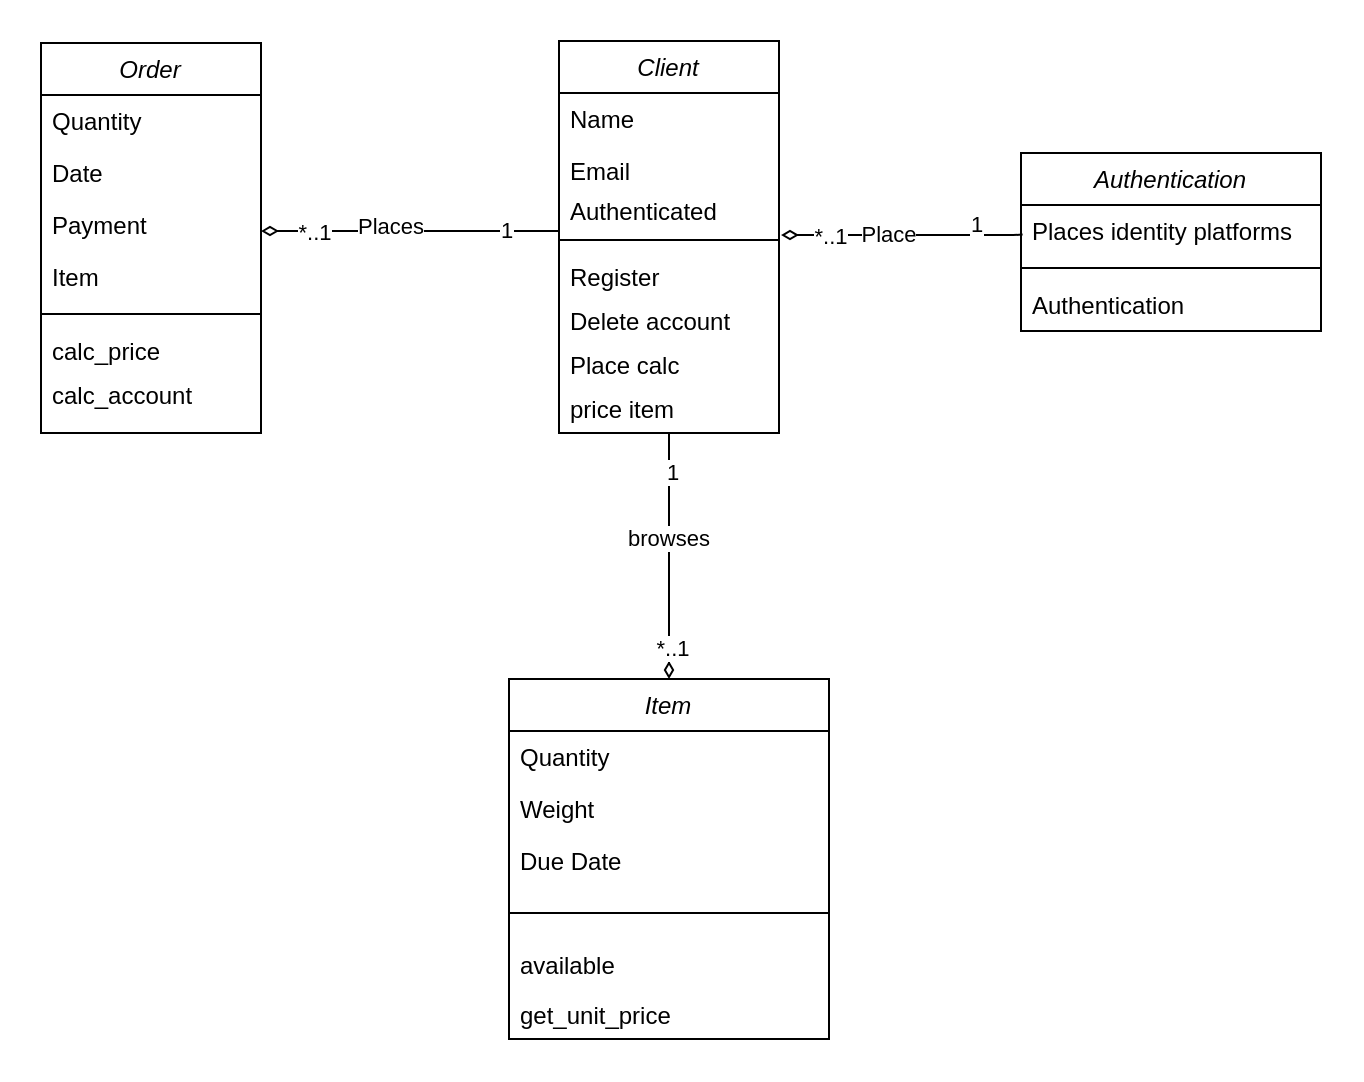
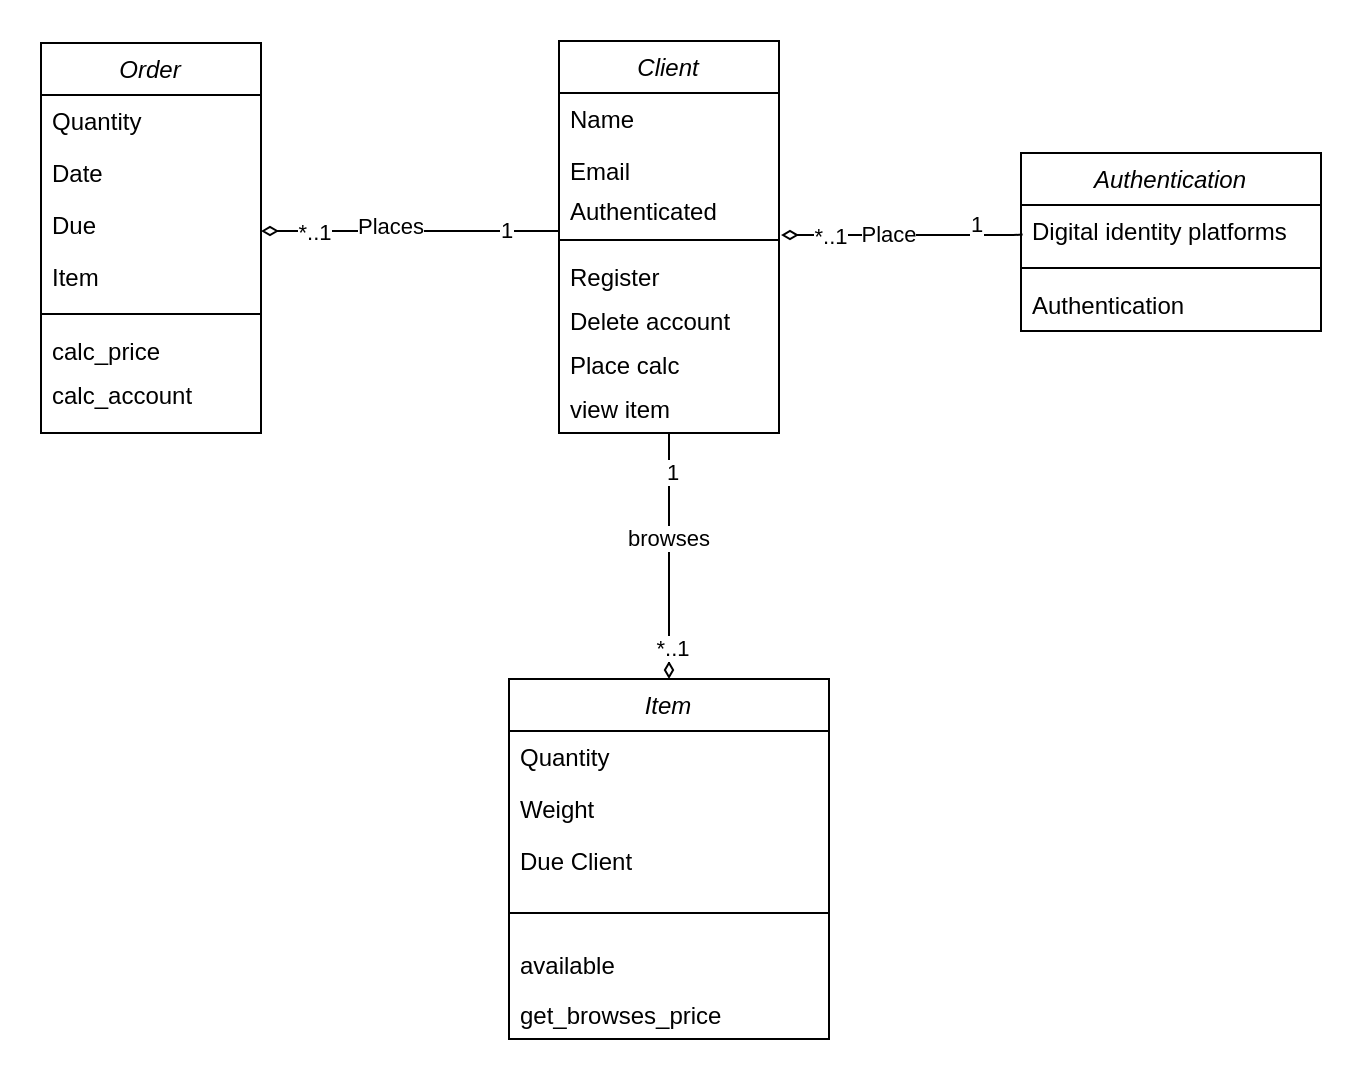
(99, 226) -> (72, 226)
(1181, 232) -> (1182, 232)
(628, 410) -> (621, 410)
(571, 862) -> (578, 862)
(608, 1016) -> (631, 1016)
